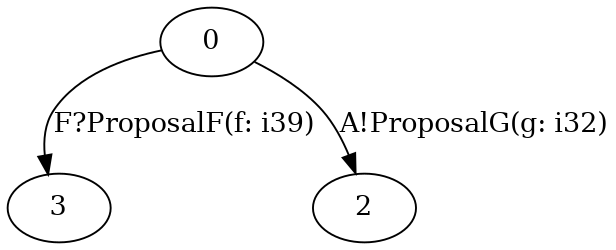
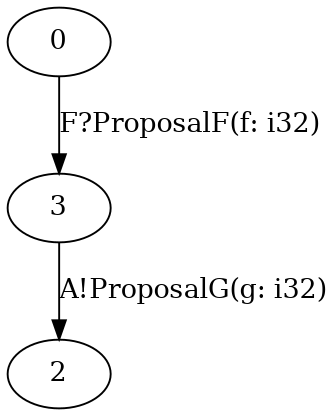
(311, 99) -> (59, 281)
(184, 125) -> (190, 125)
